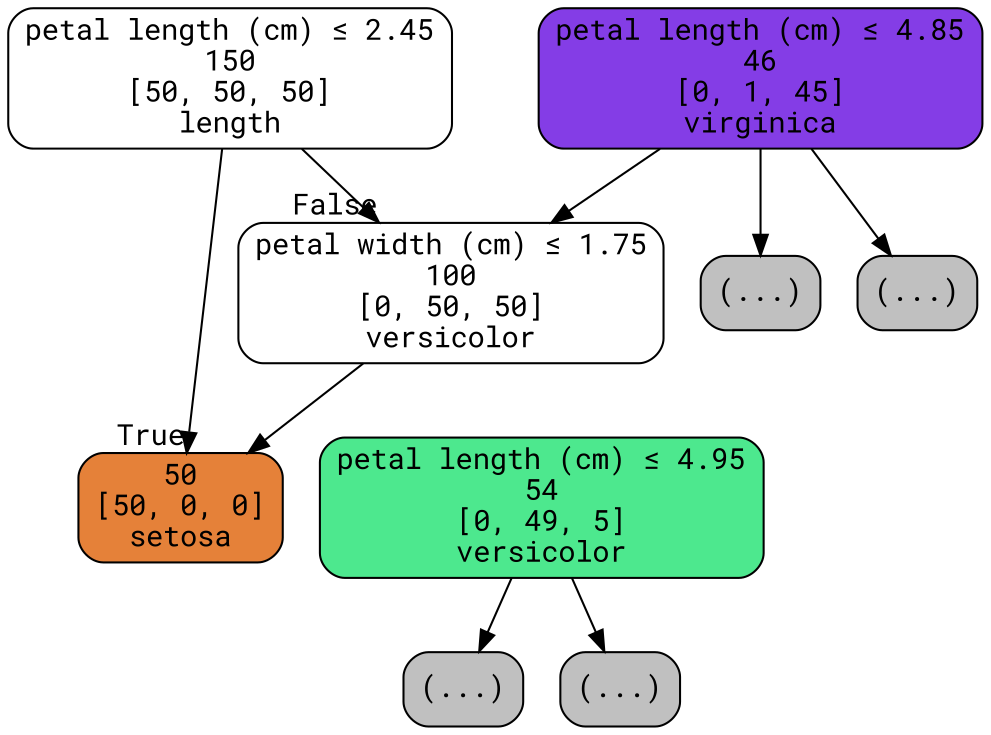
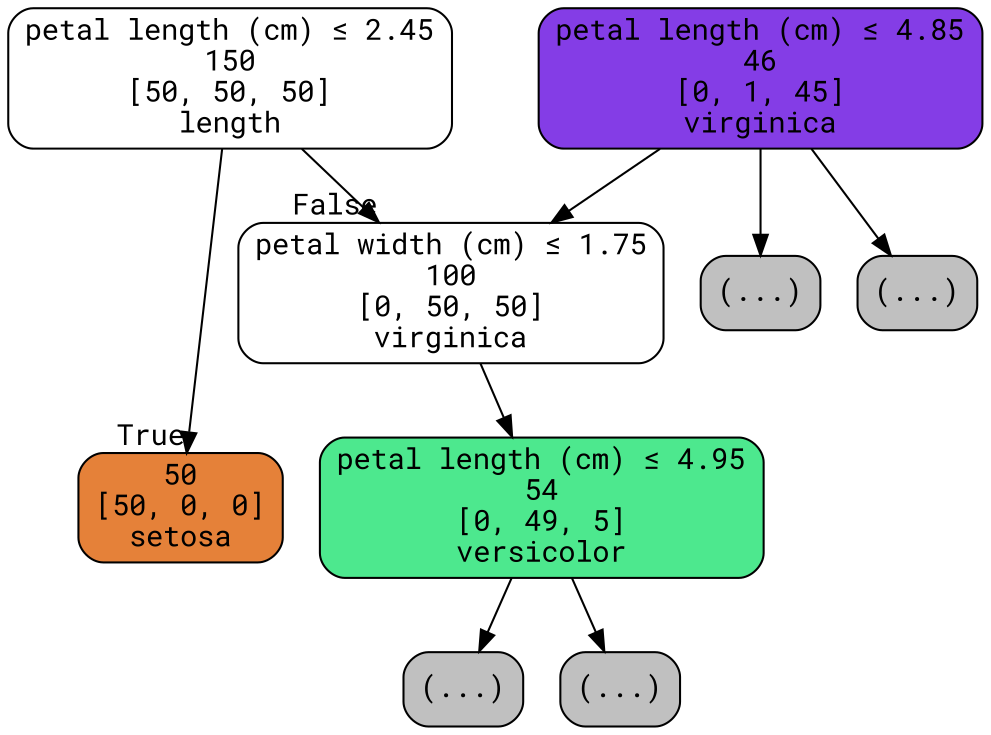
(451, 338) -> (451, 338)
(314, 402) -> (492, 391)
